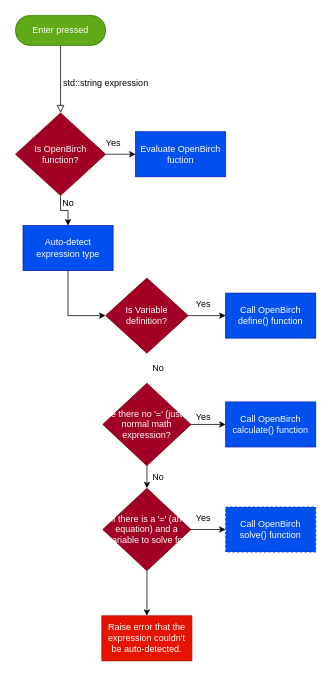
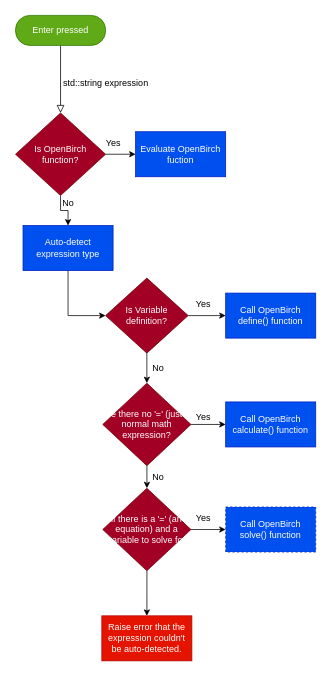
none -> (147, 376)
